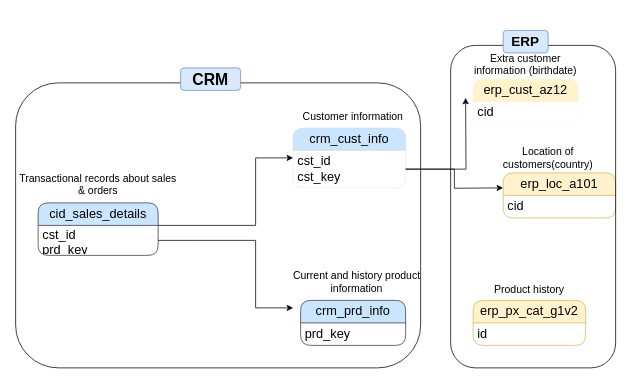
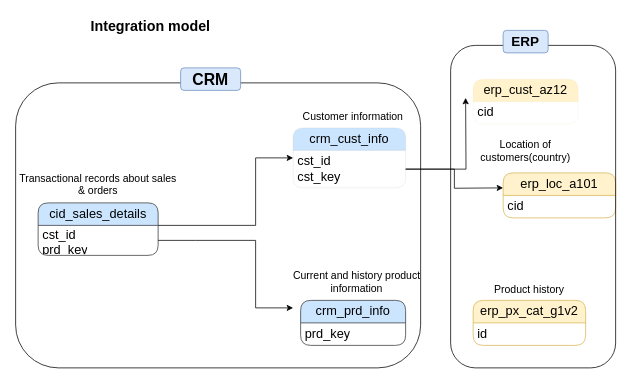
none -> (150, 27)
(525, 64) -> none
(548, 158) -> (525, 150)
